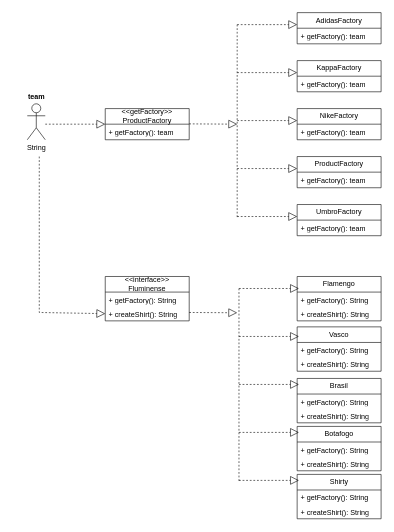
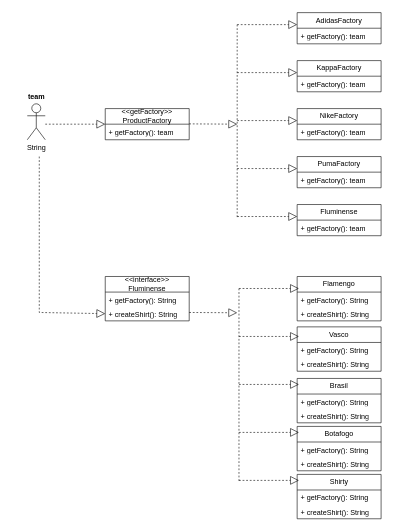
(339, 164) -> (339, 164)
(339, 212) -> (339, 212)
